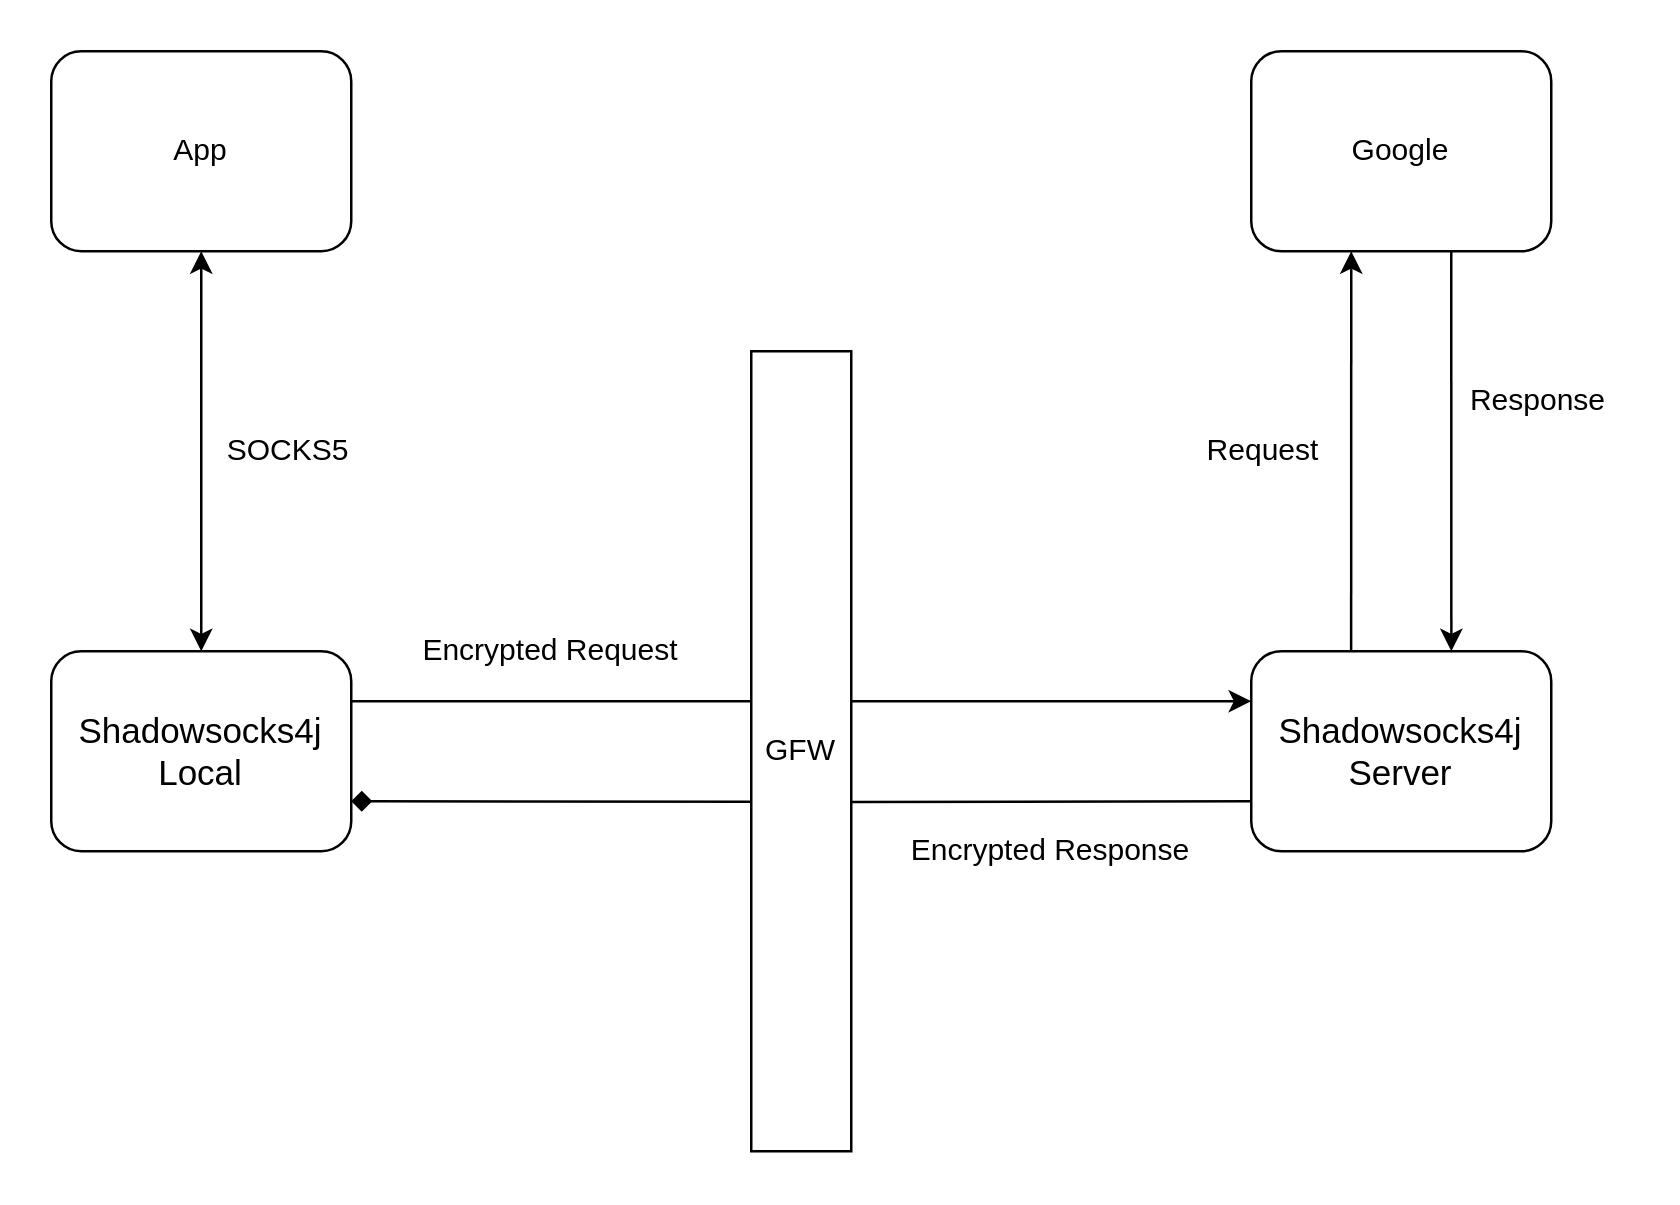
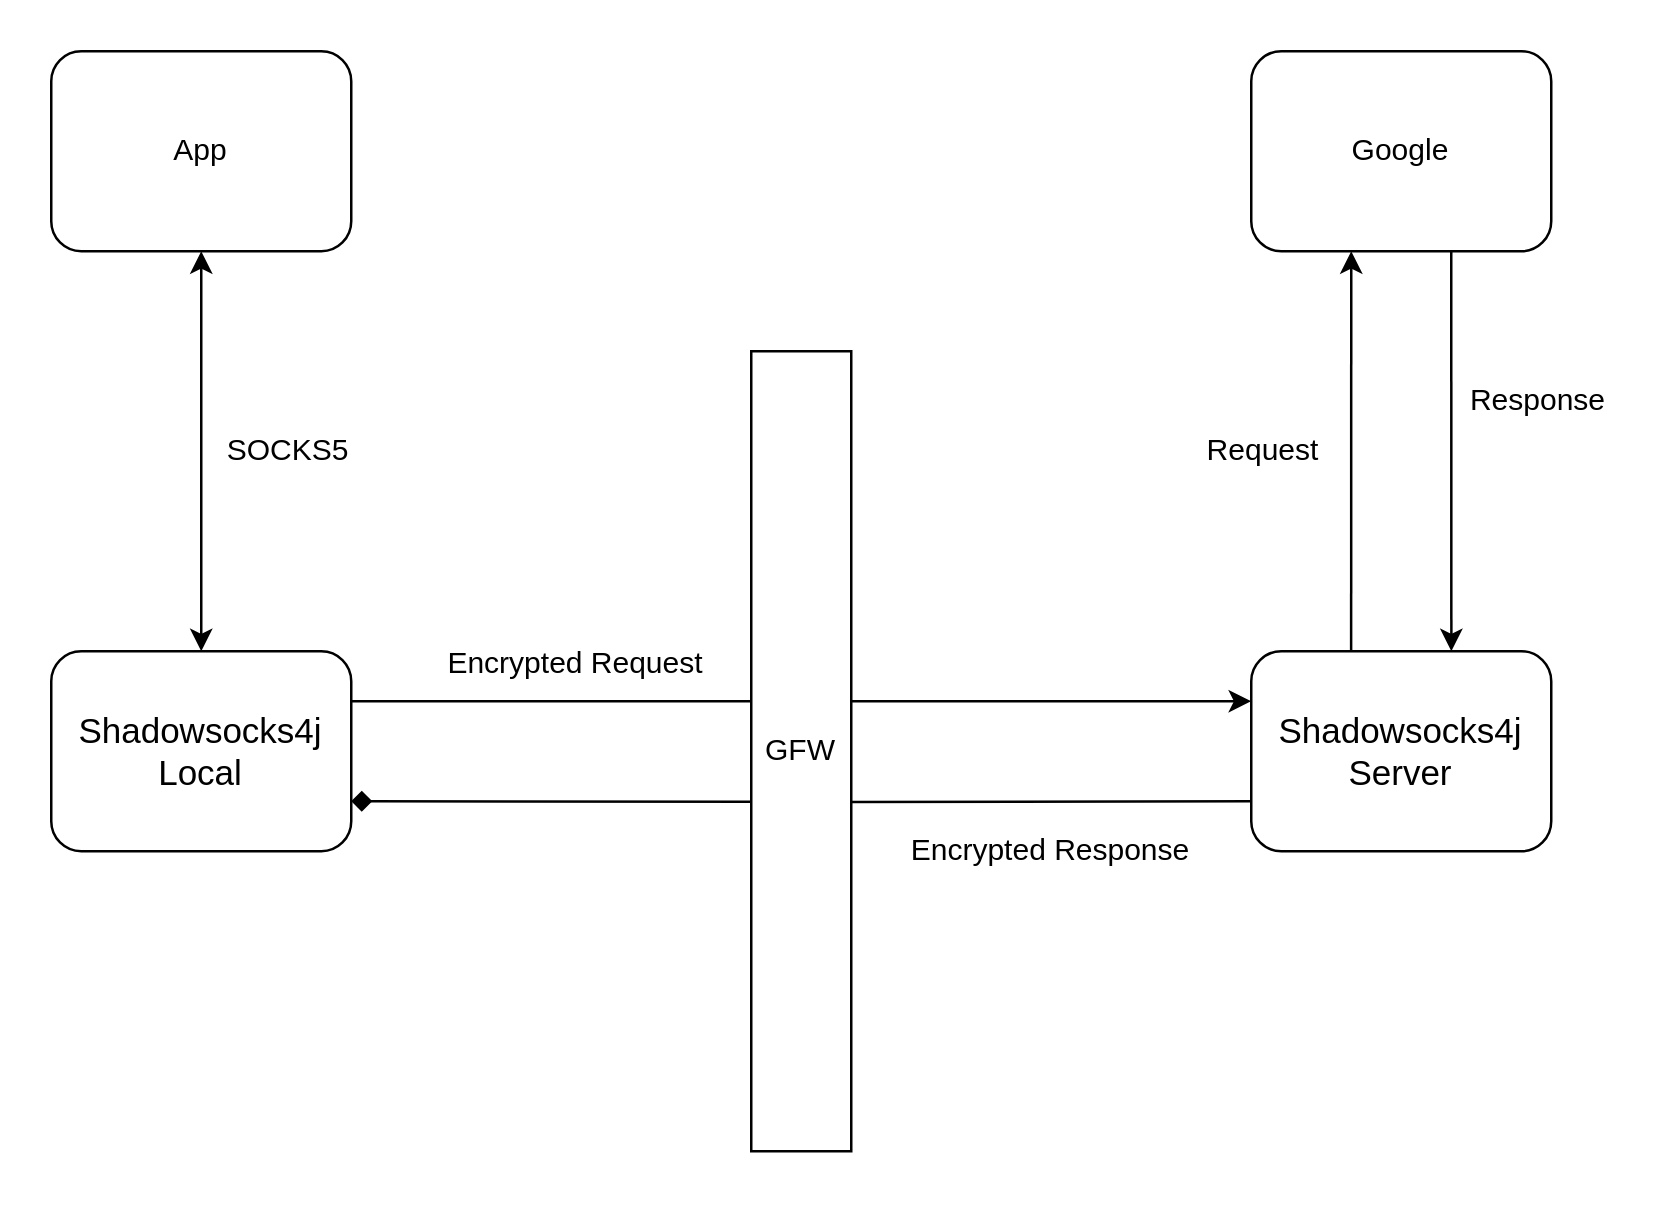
(551, 651) -> (576, 664)
